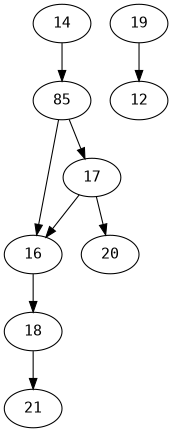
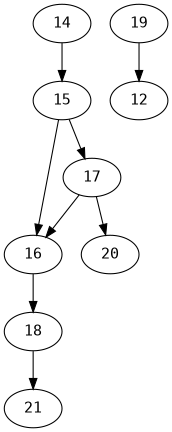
(62, 101) -> (62, 101)
